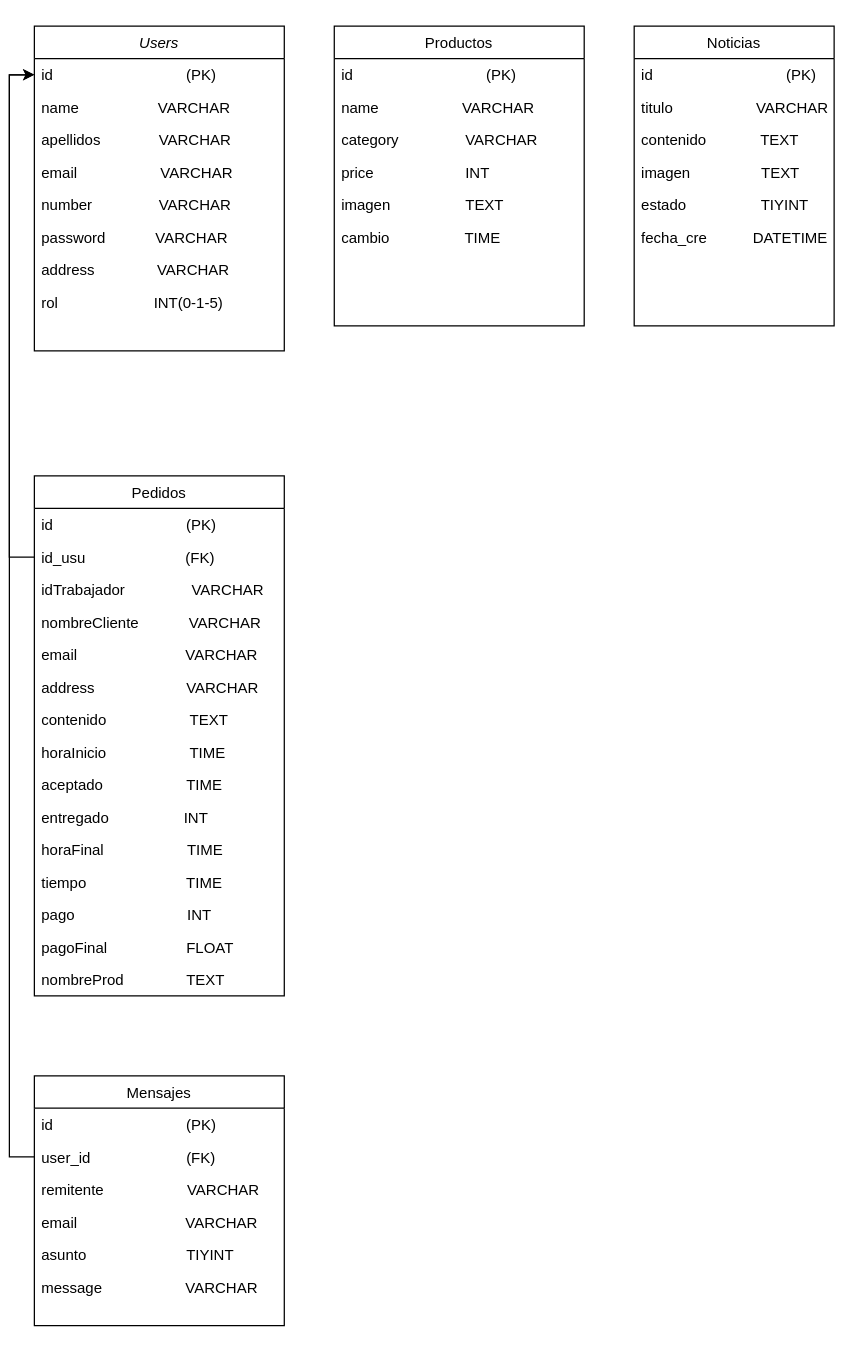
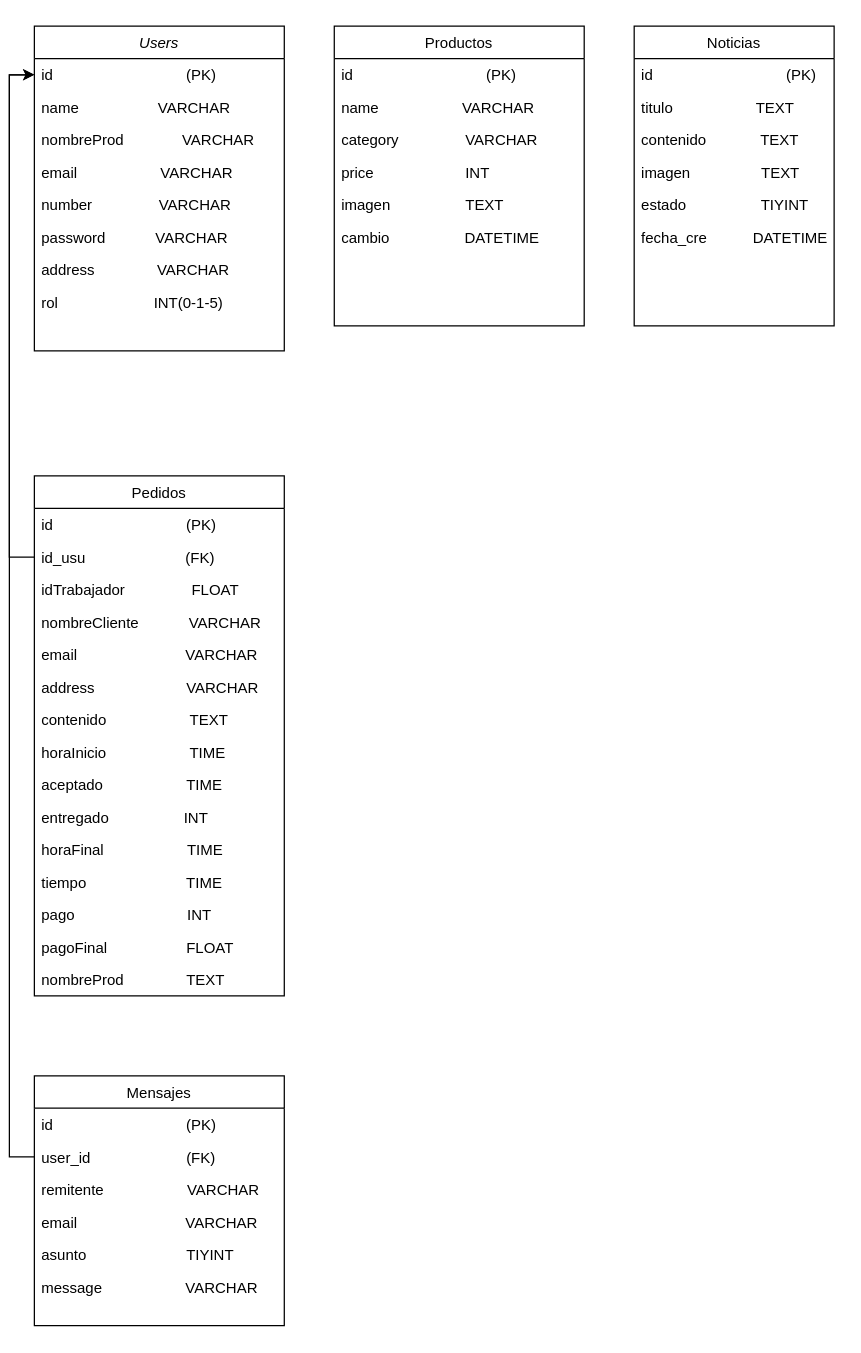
(756, 108) -> (744, 108)
(161, 140) -> (171, 140)
(457, 238) -> (474, 238)
(186, 590) -> (178, 590)
